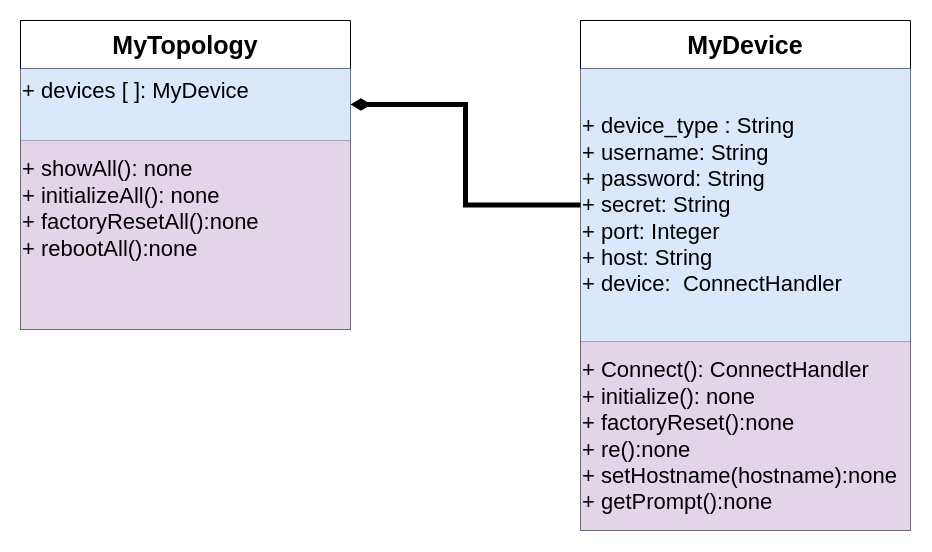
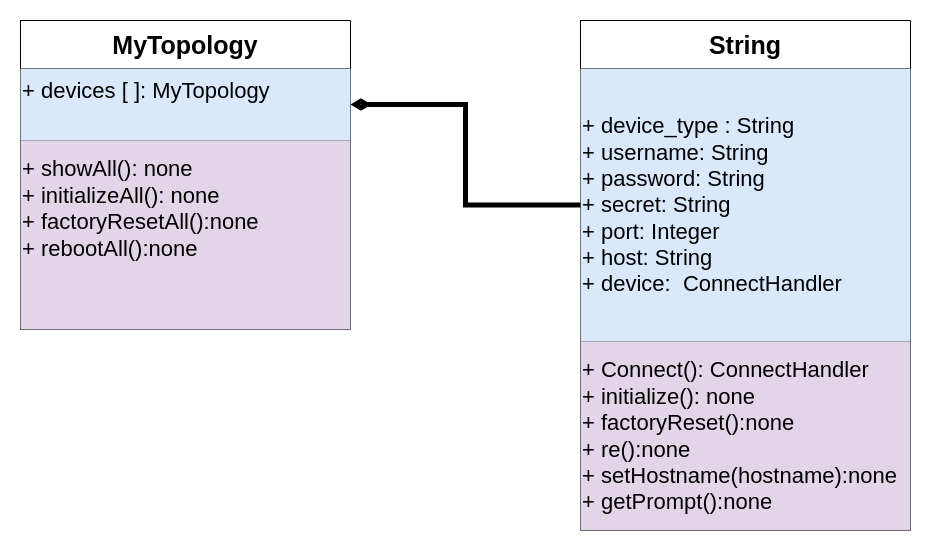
(746, 45) -> (746, 45)
(144, 105) -> (156, 105)
